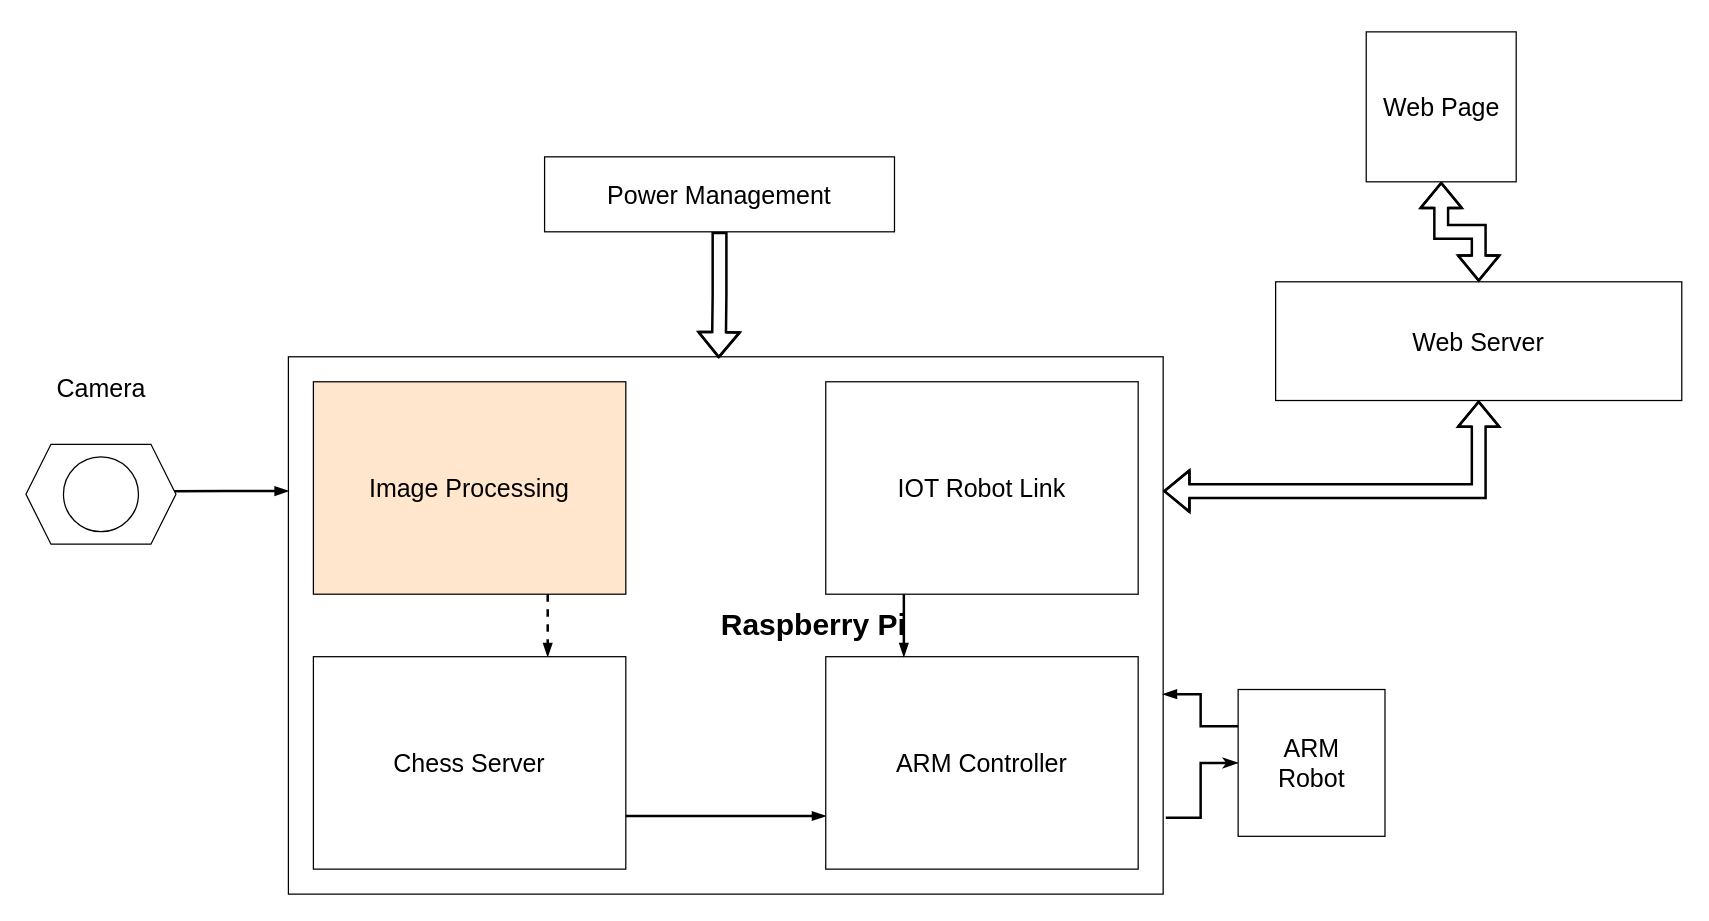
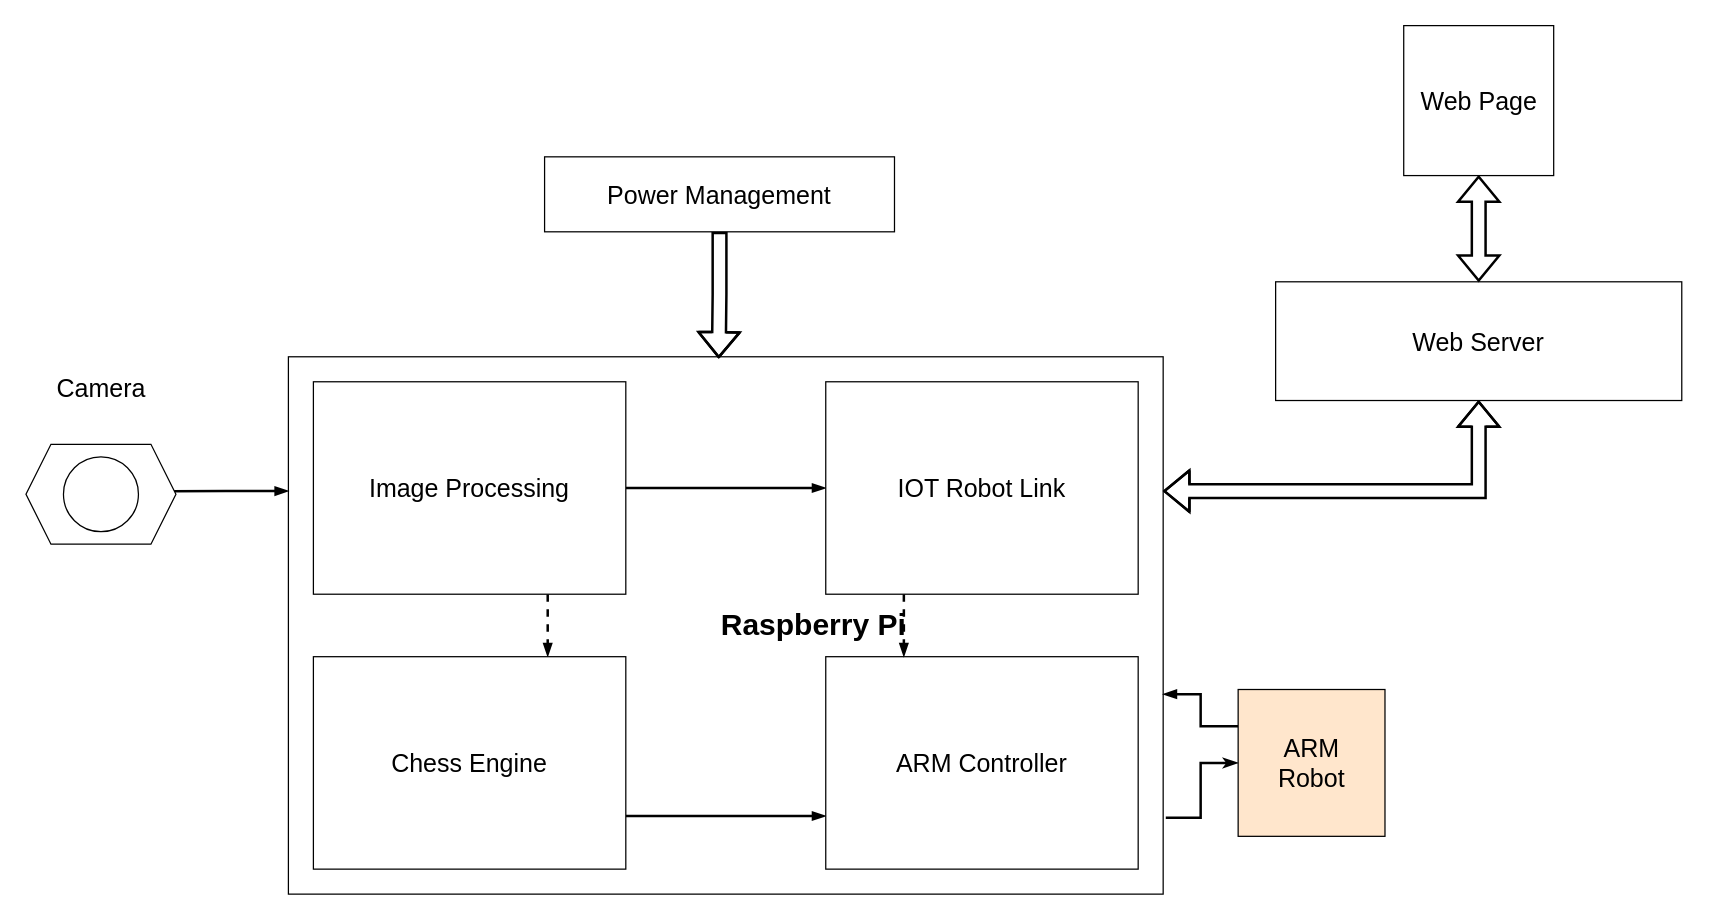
(1441, 107) -> (1479, 101)
(469, 488) -> (469, 488)
none -> (719, 488)
(904, 620) -> (904, 620)
(469, 763) -> (469, 763)
(1312, 763) -> (1312, 763)
